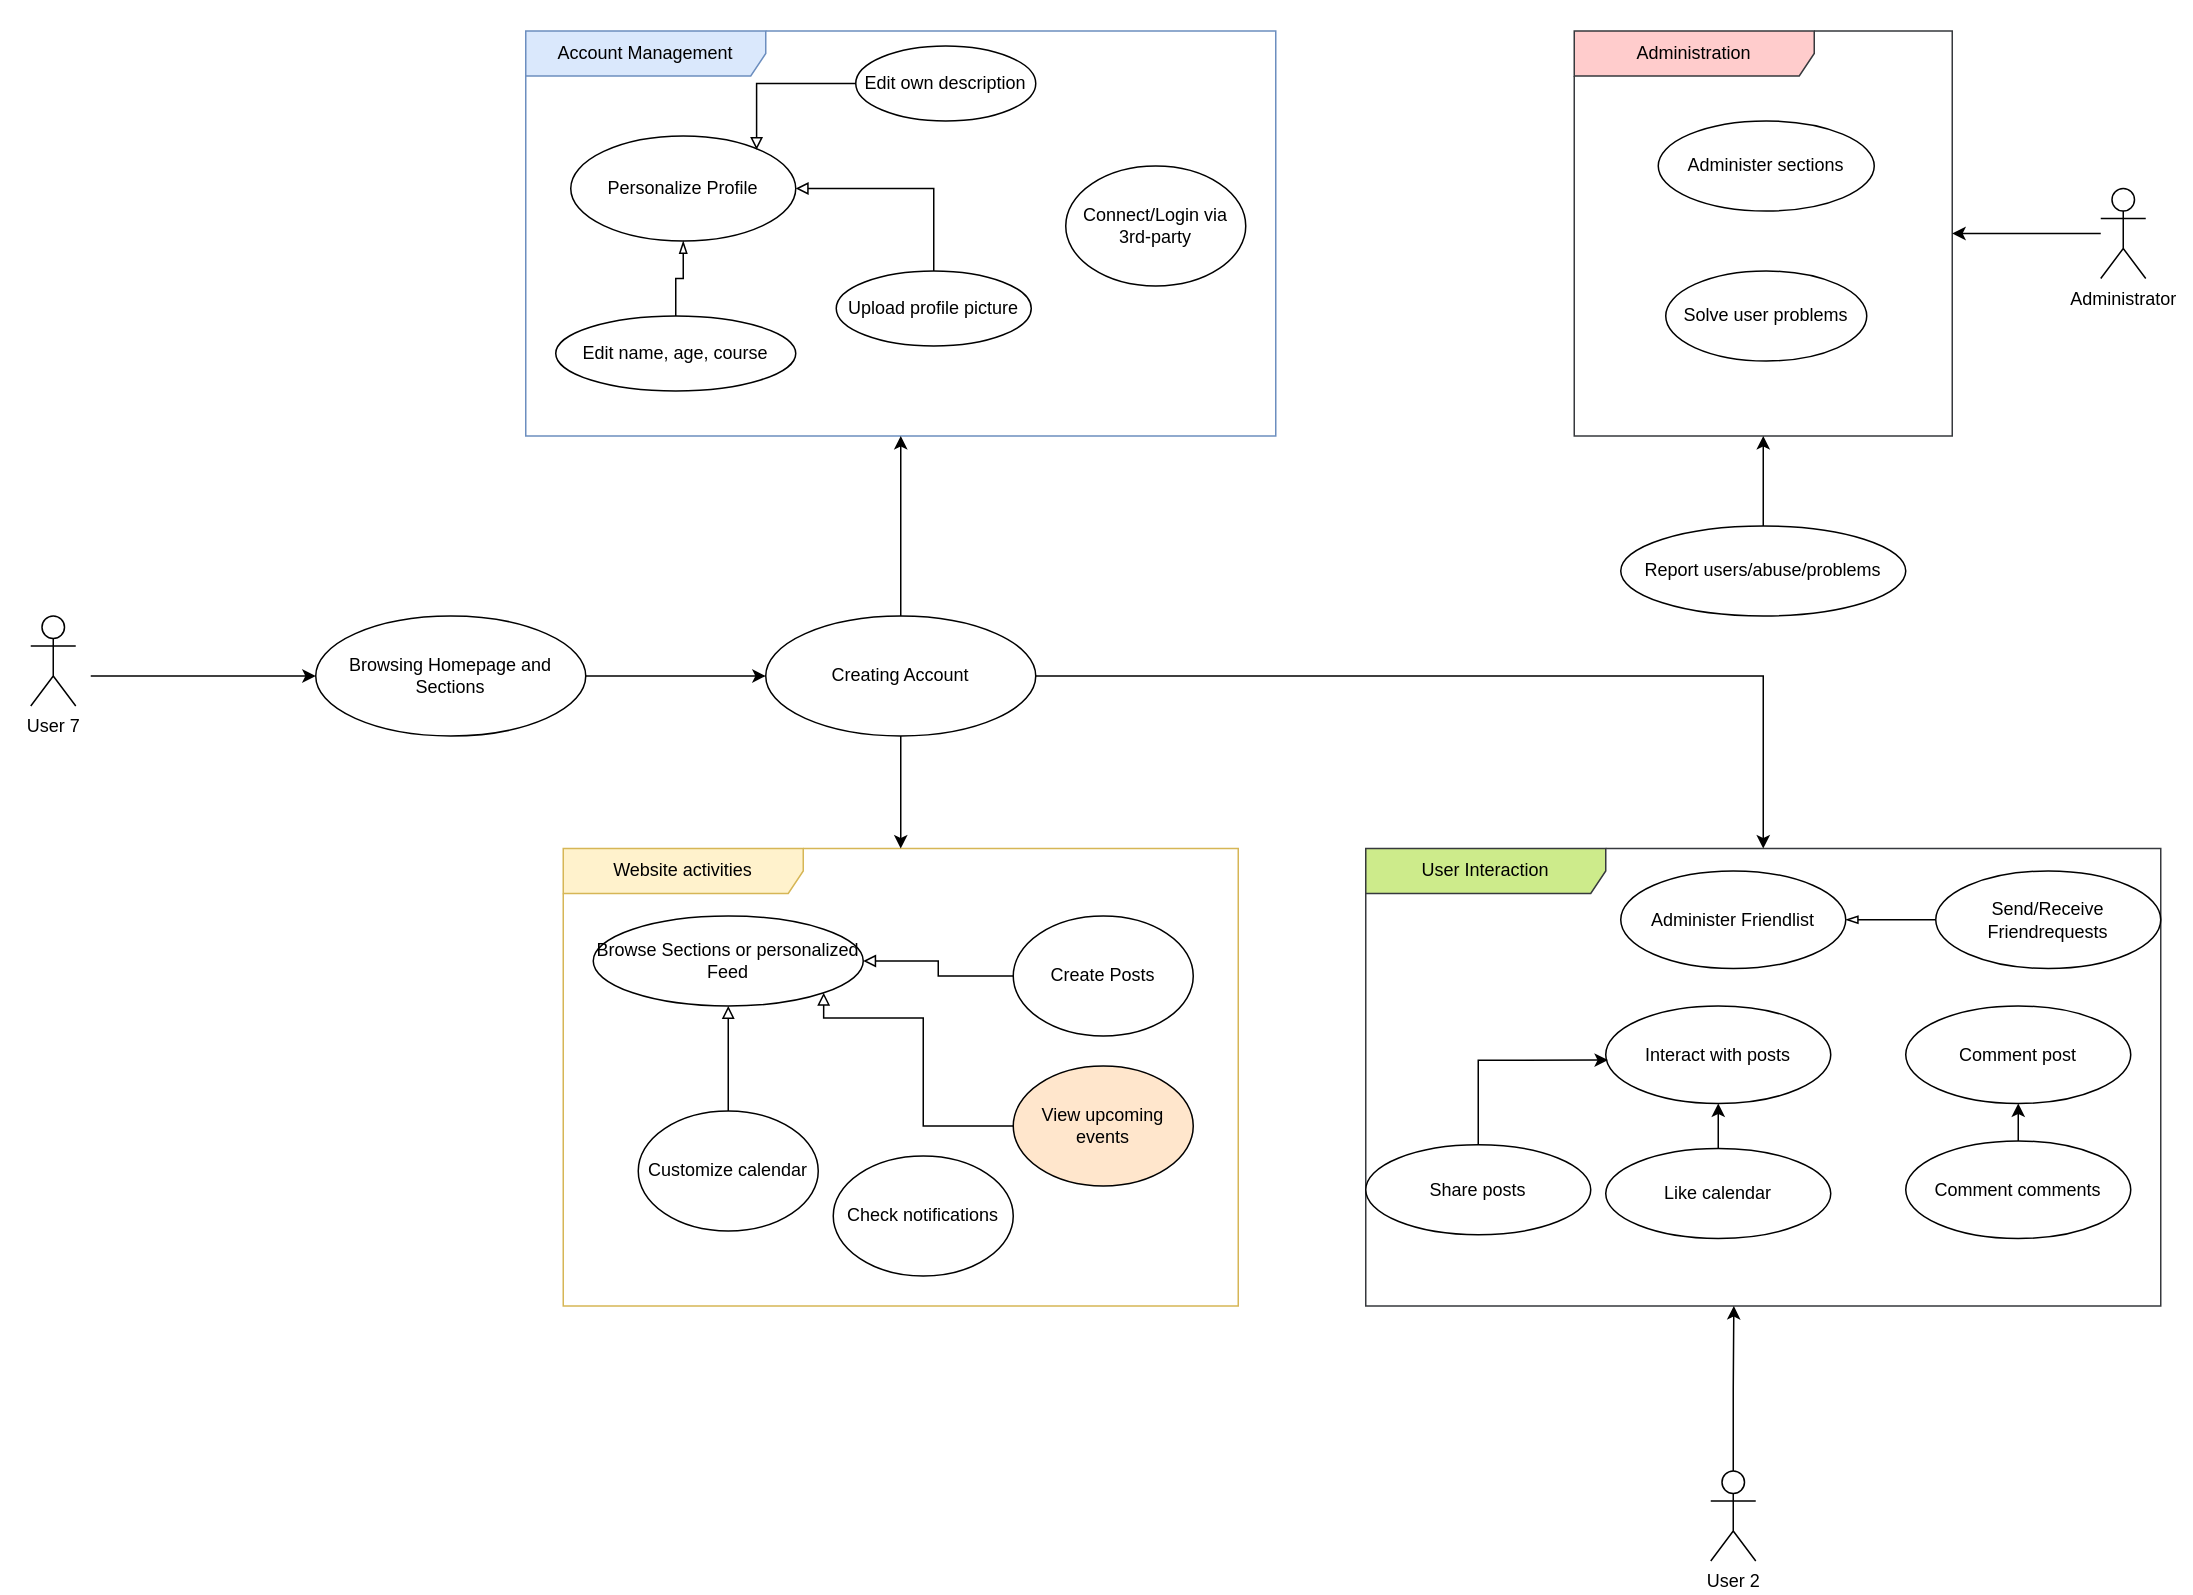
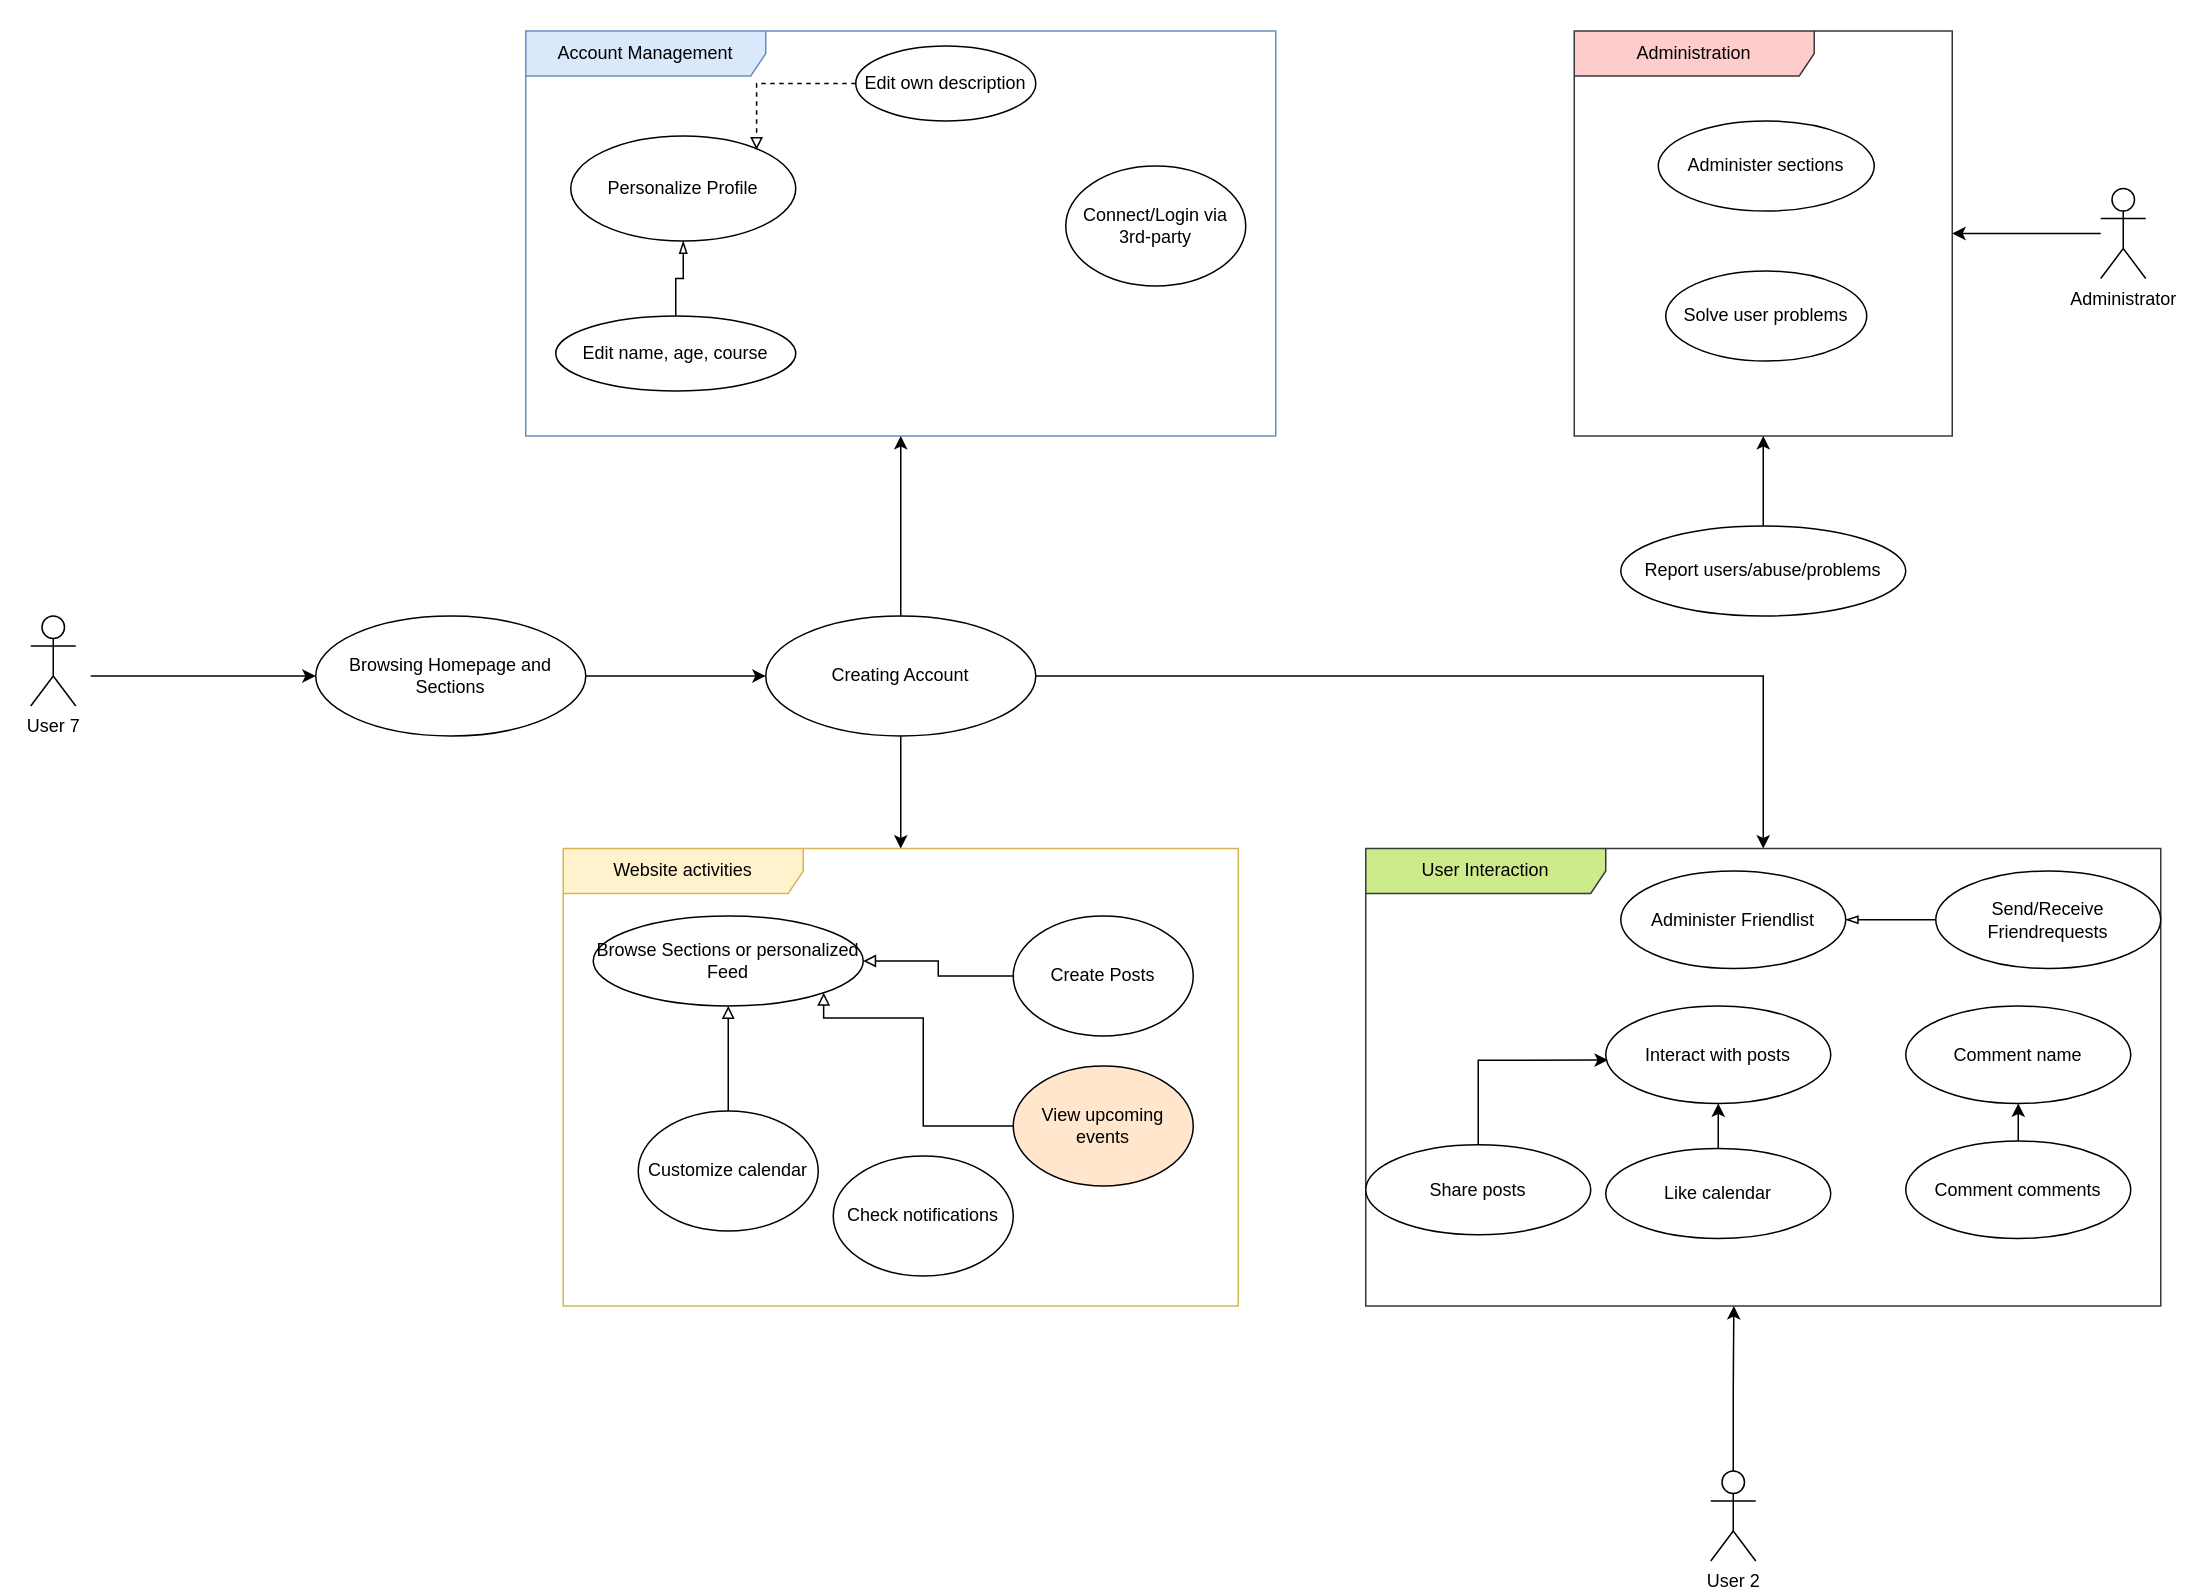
(778, 83) -> (778, 83)
(913, 188) -> none
(934, 308) -> none
(2018, 1055) -> (2018, 1055)
